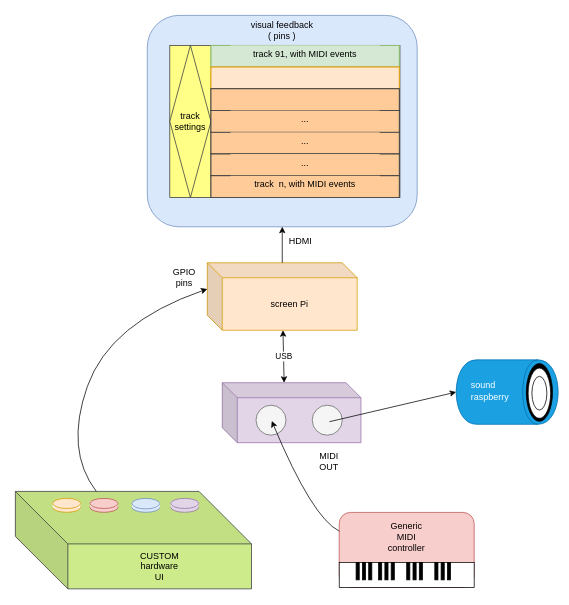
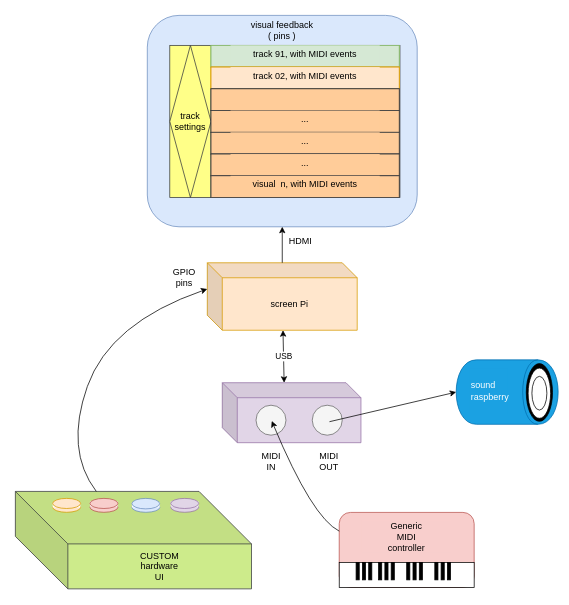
none -> (305, 76)
(305, 185) -> (305, 185)
none -> (271, 462)
